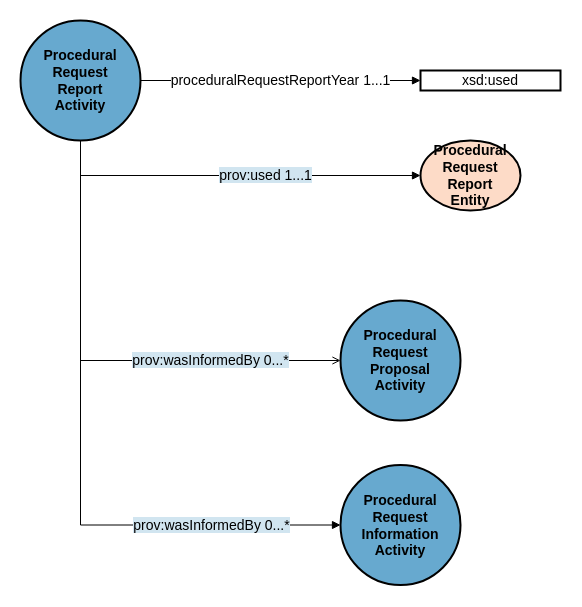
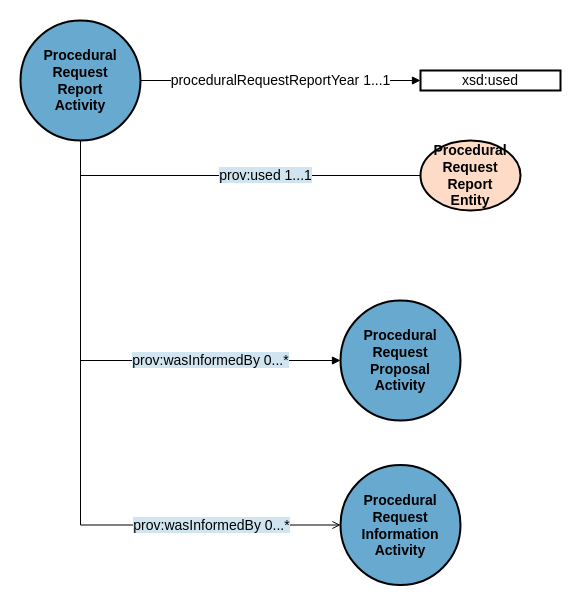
(411, 176) -> (414, 176)
(333, 361) -> (331, 361)
(331, 525) -> (333, 525)
